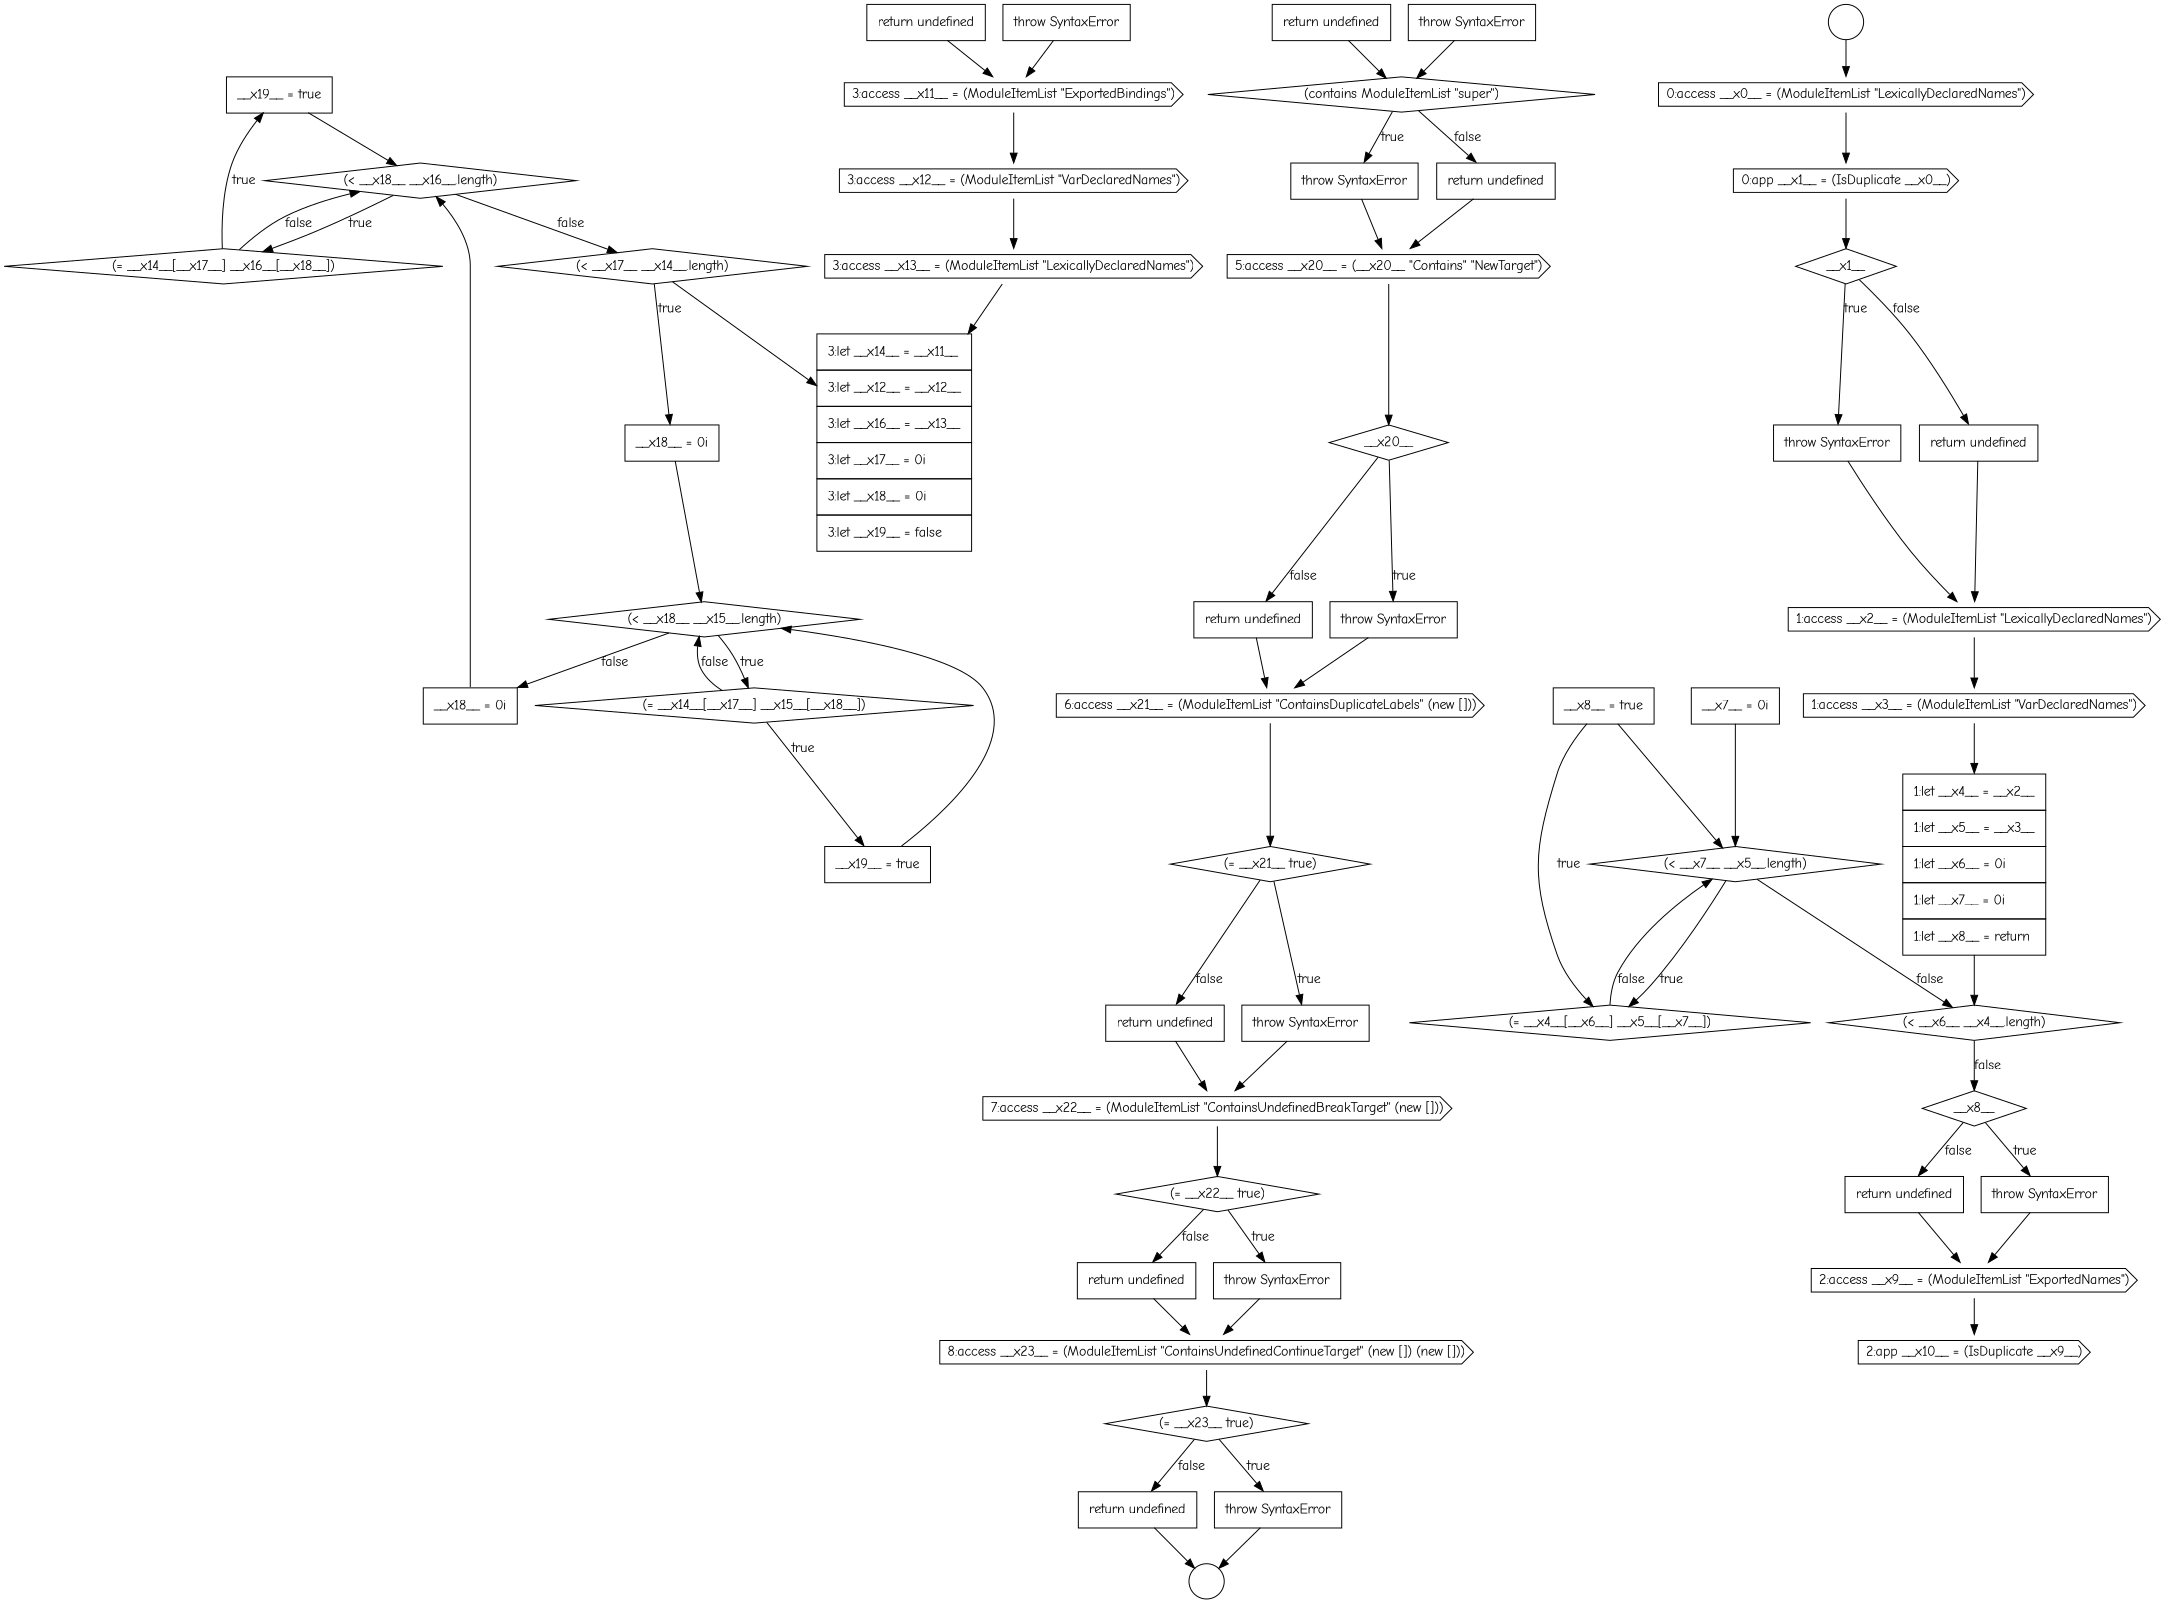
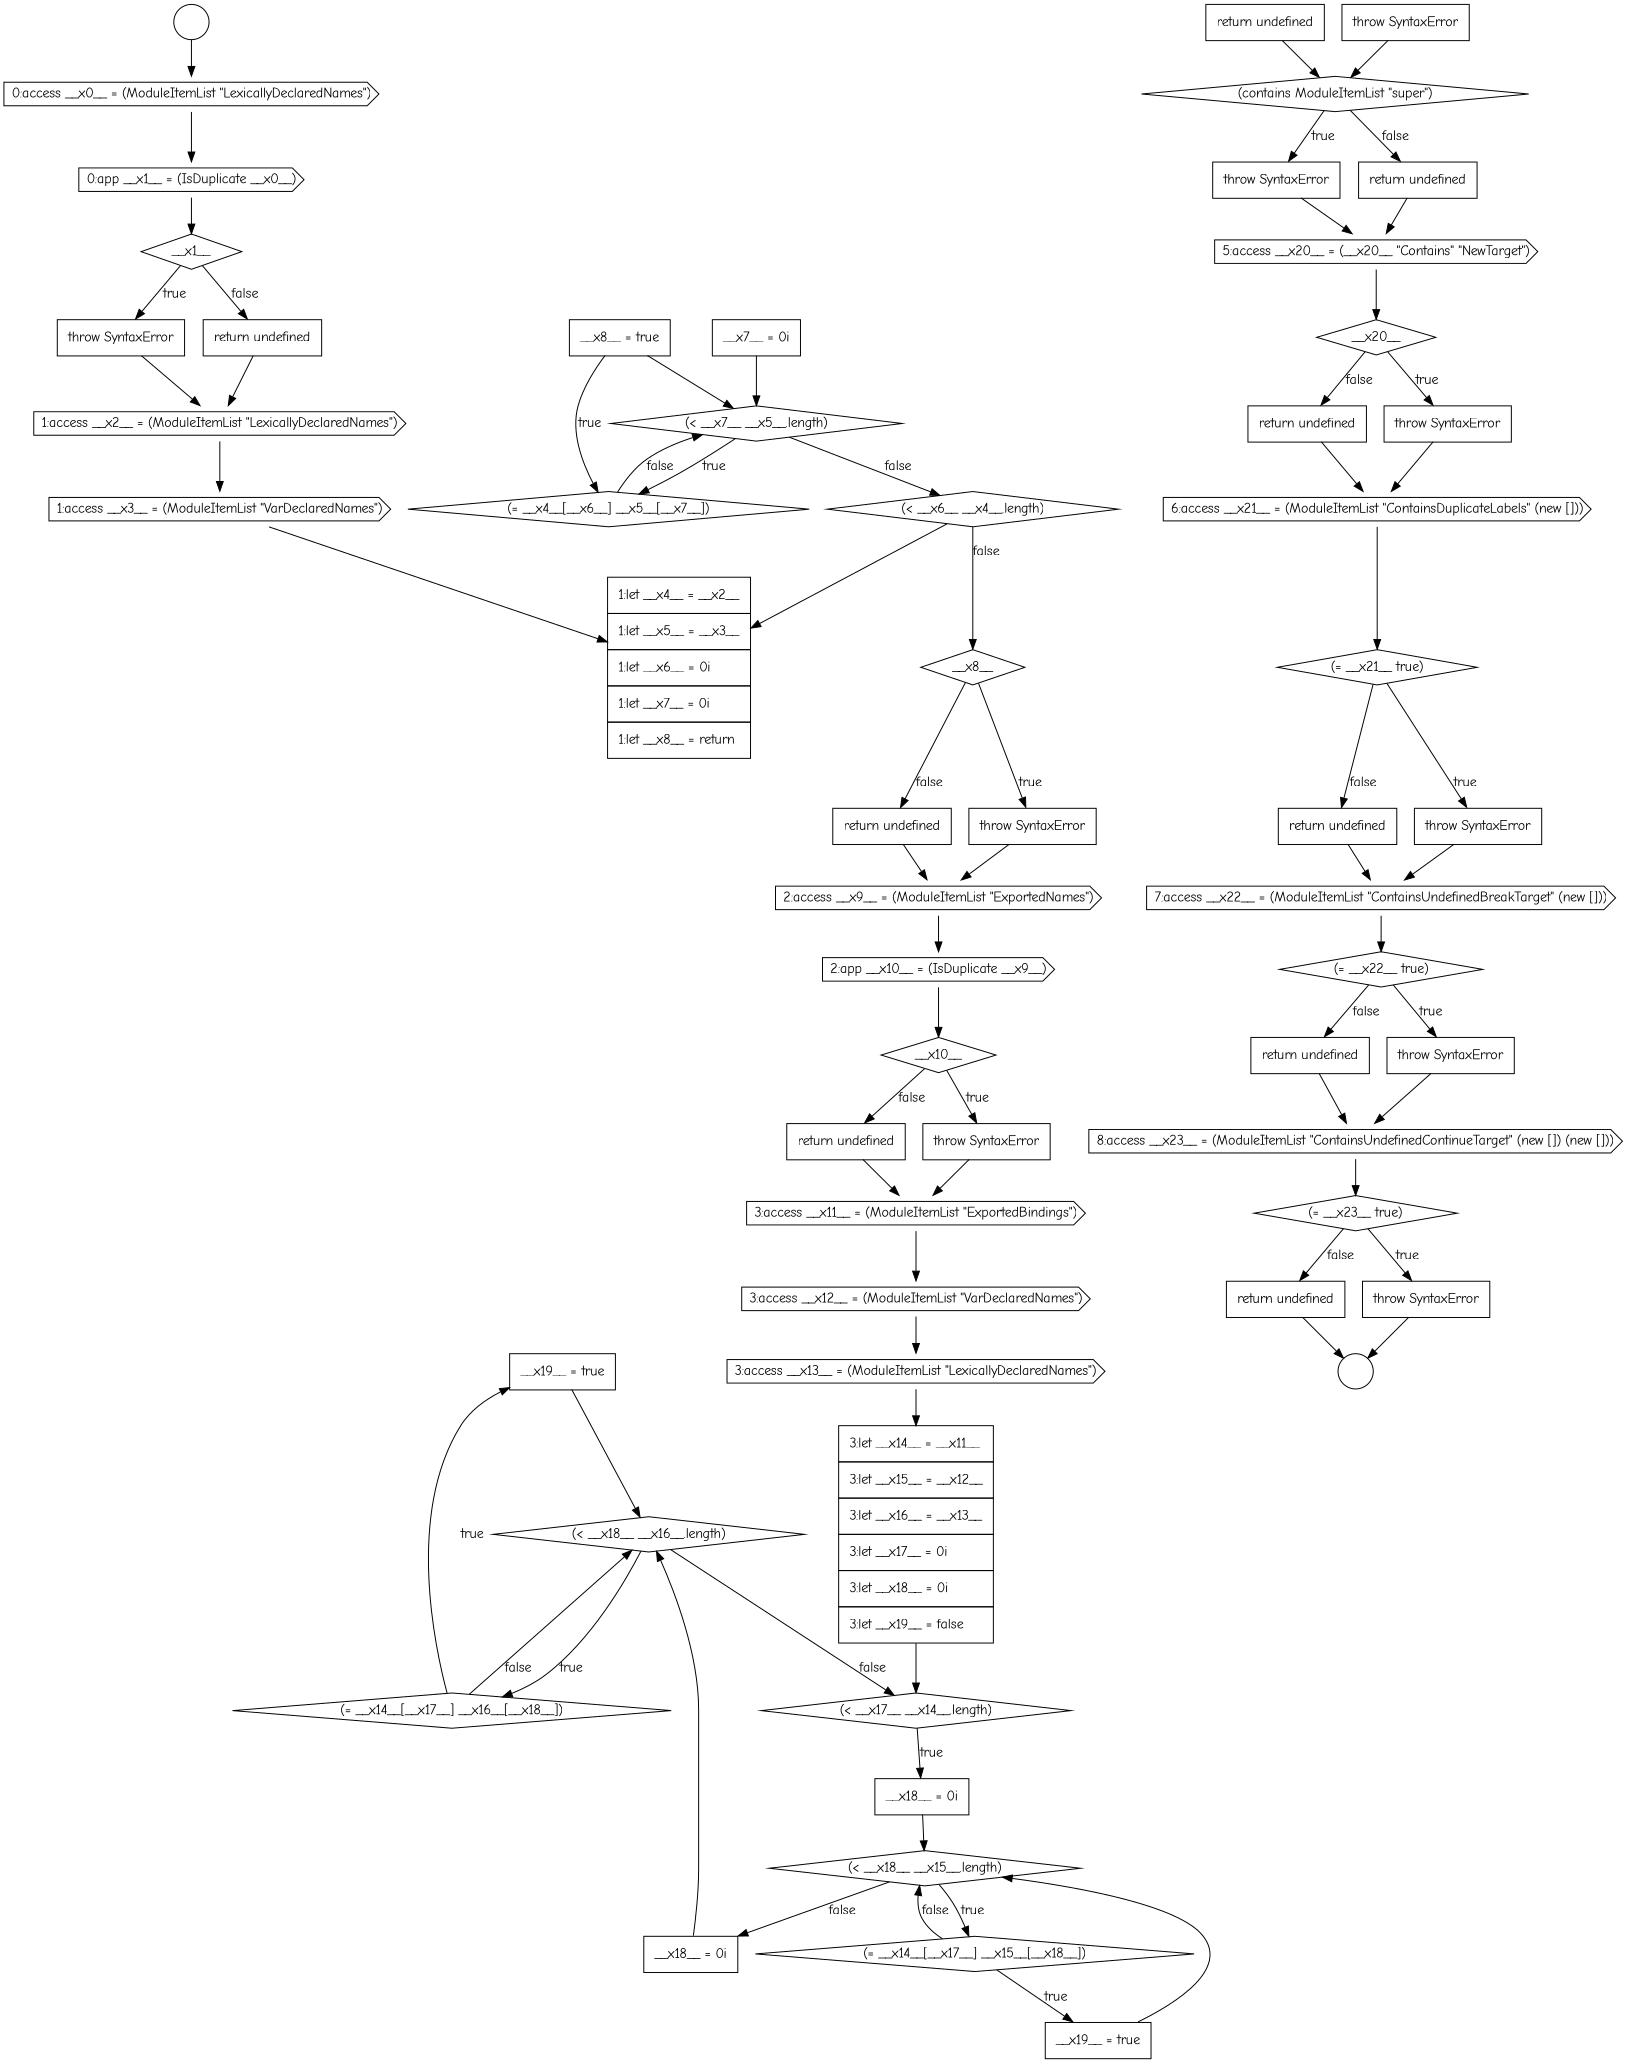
(741, 331) -> (916, 1663)
(894, 388) -> (916, 1480)
(1974, 975) -> (853, 574)
none -> (939, 1055)
